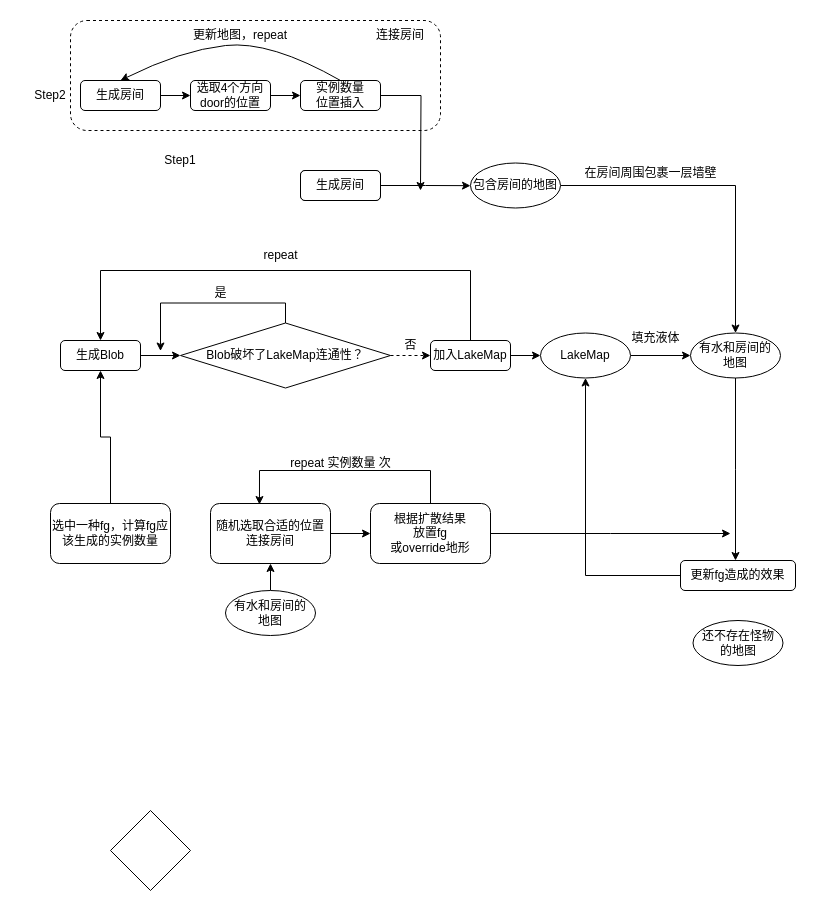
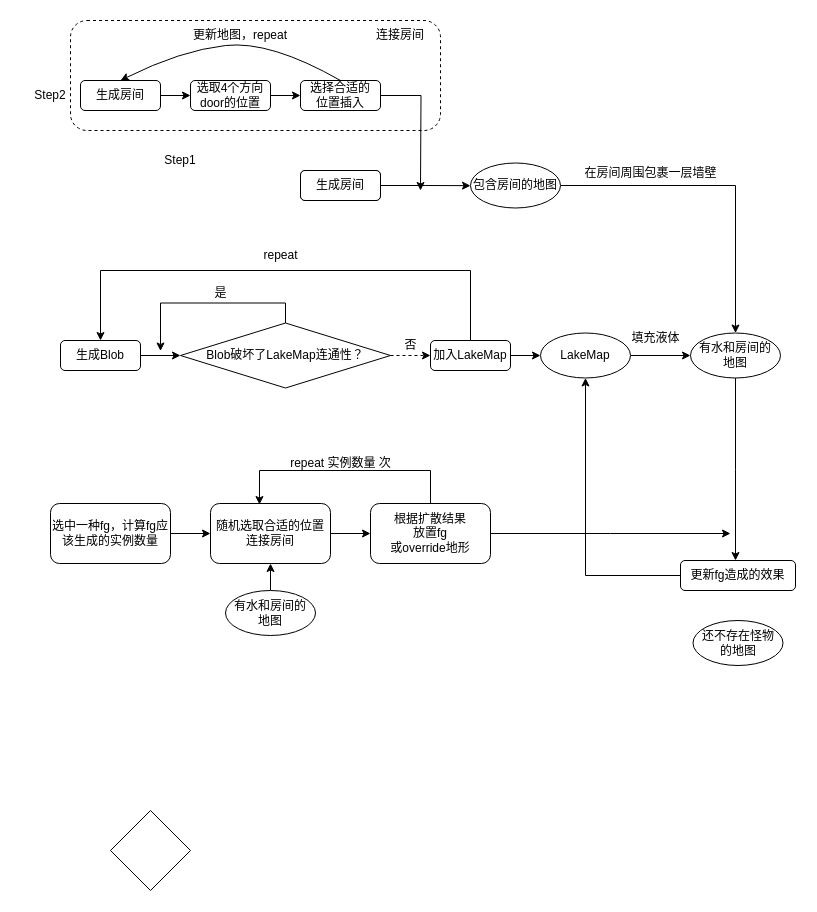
(341, 96) -> (341, 96)
(109, 437) -> (187, 534)
